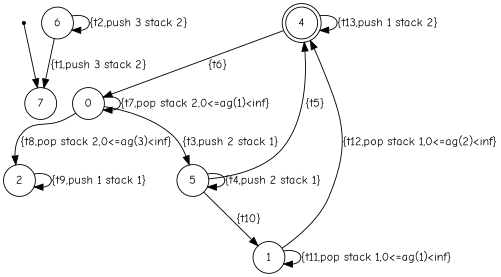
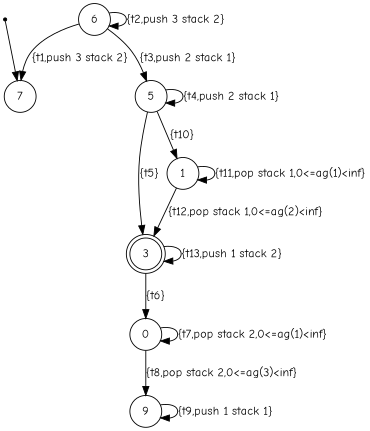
(302, 23) -> (146, 254)
(152, 122) -> (129, 48)
(19, 180) -> (146, 411)
